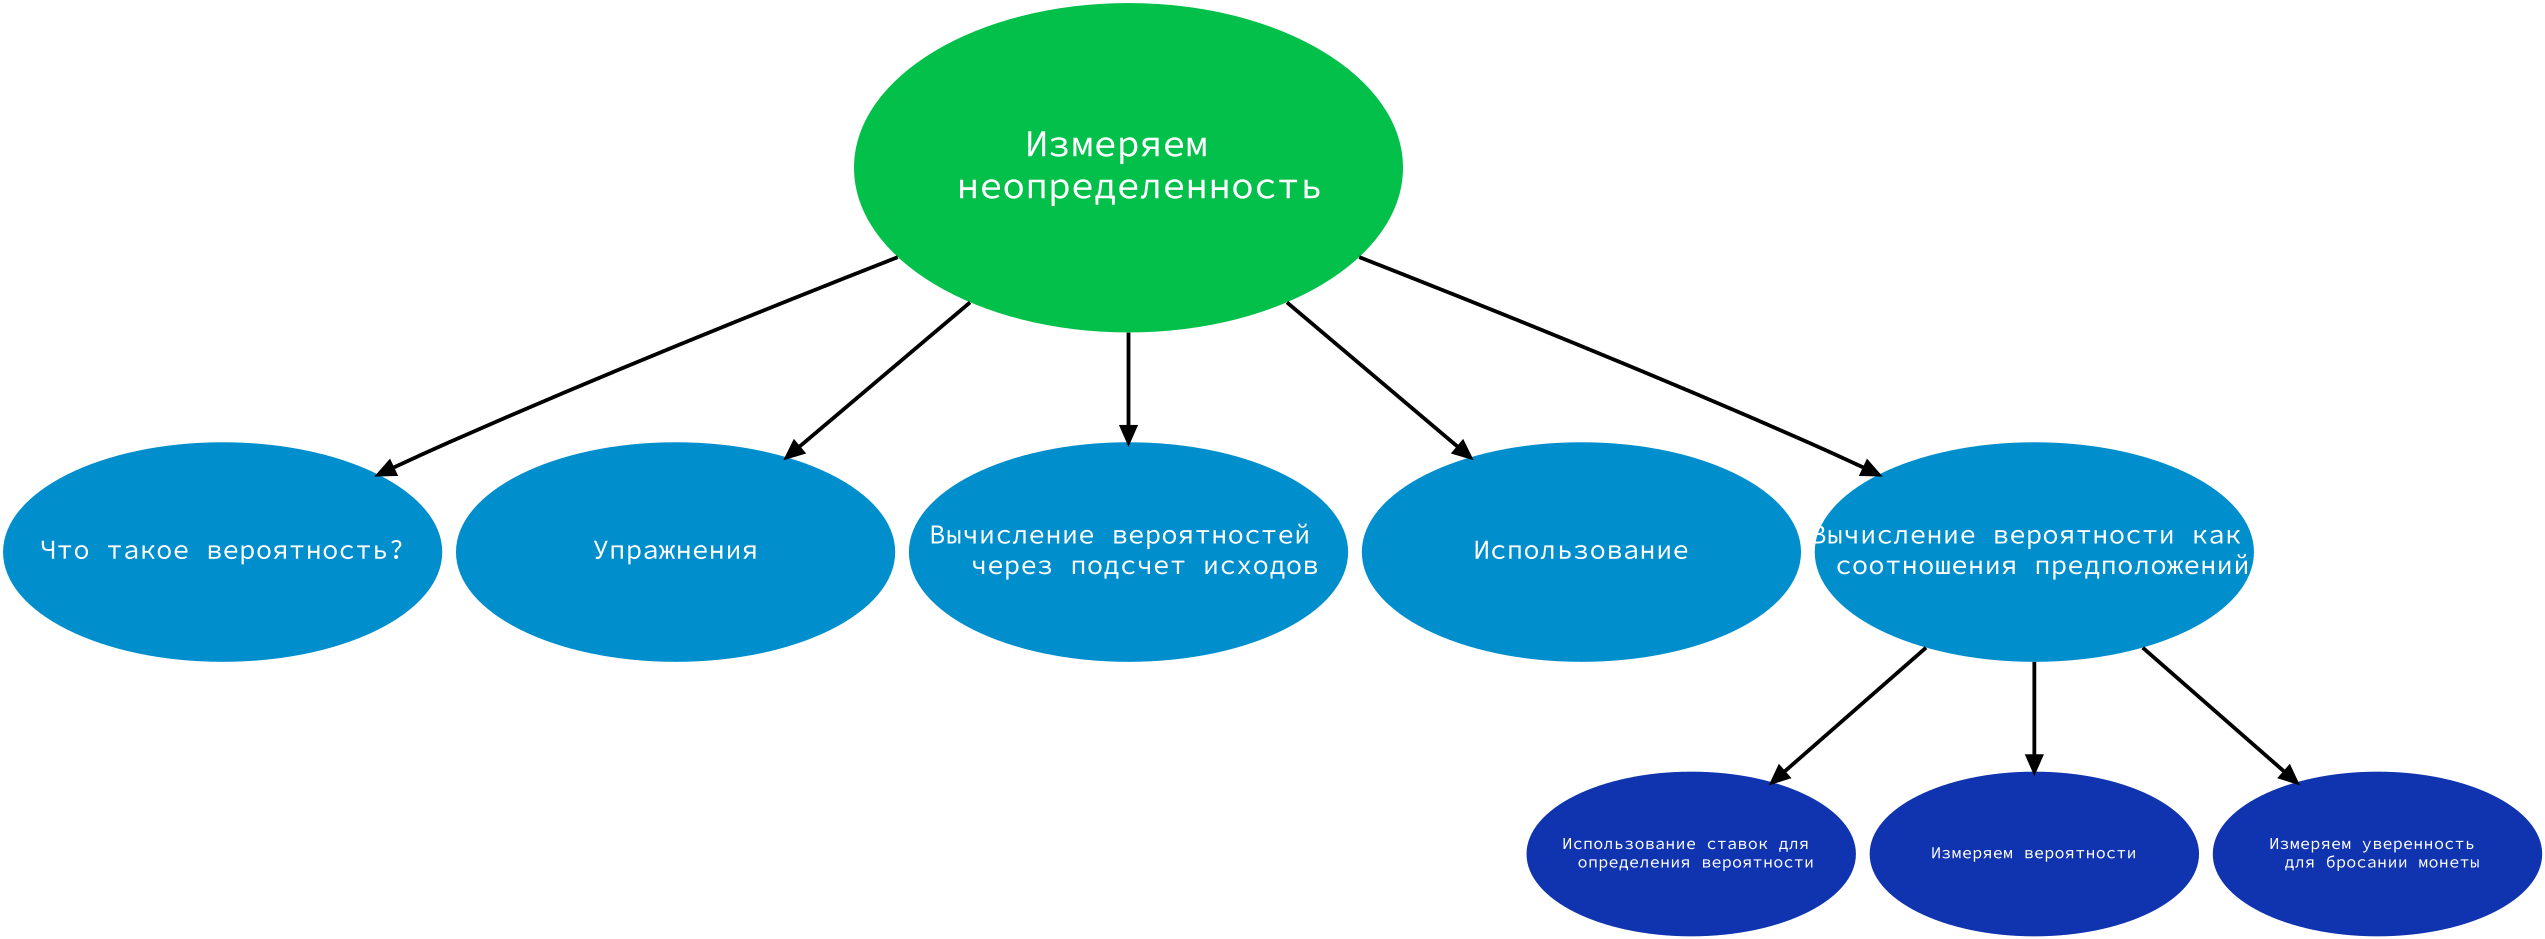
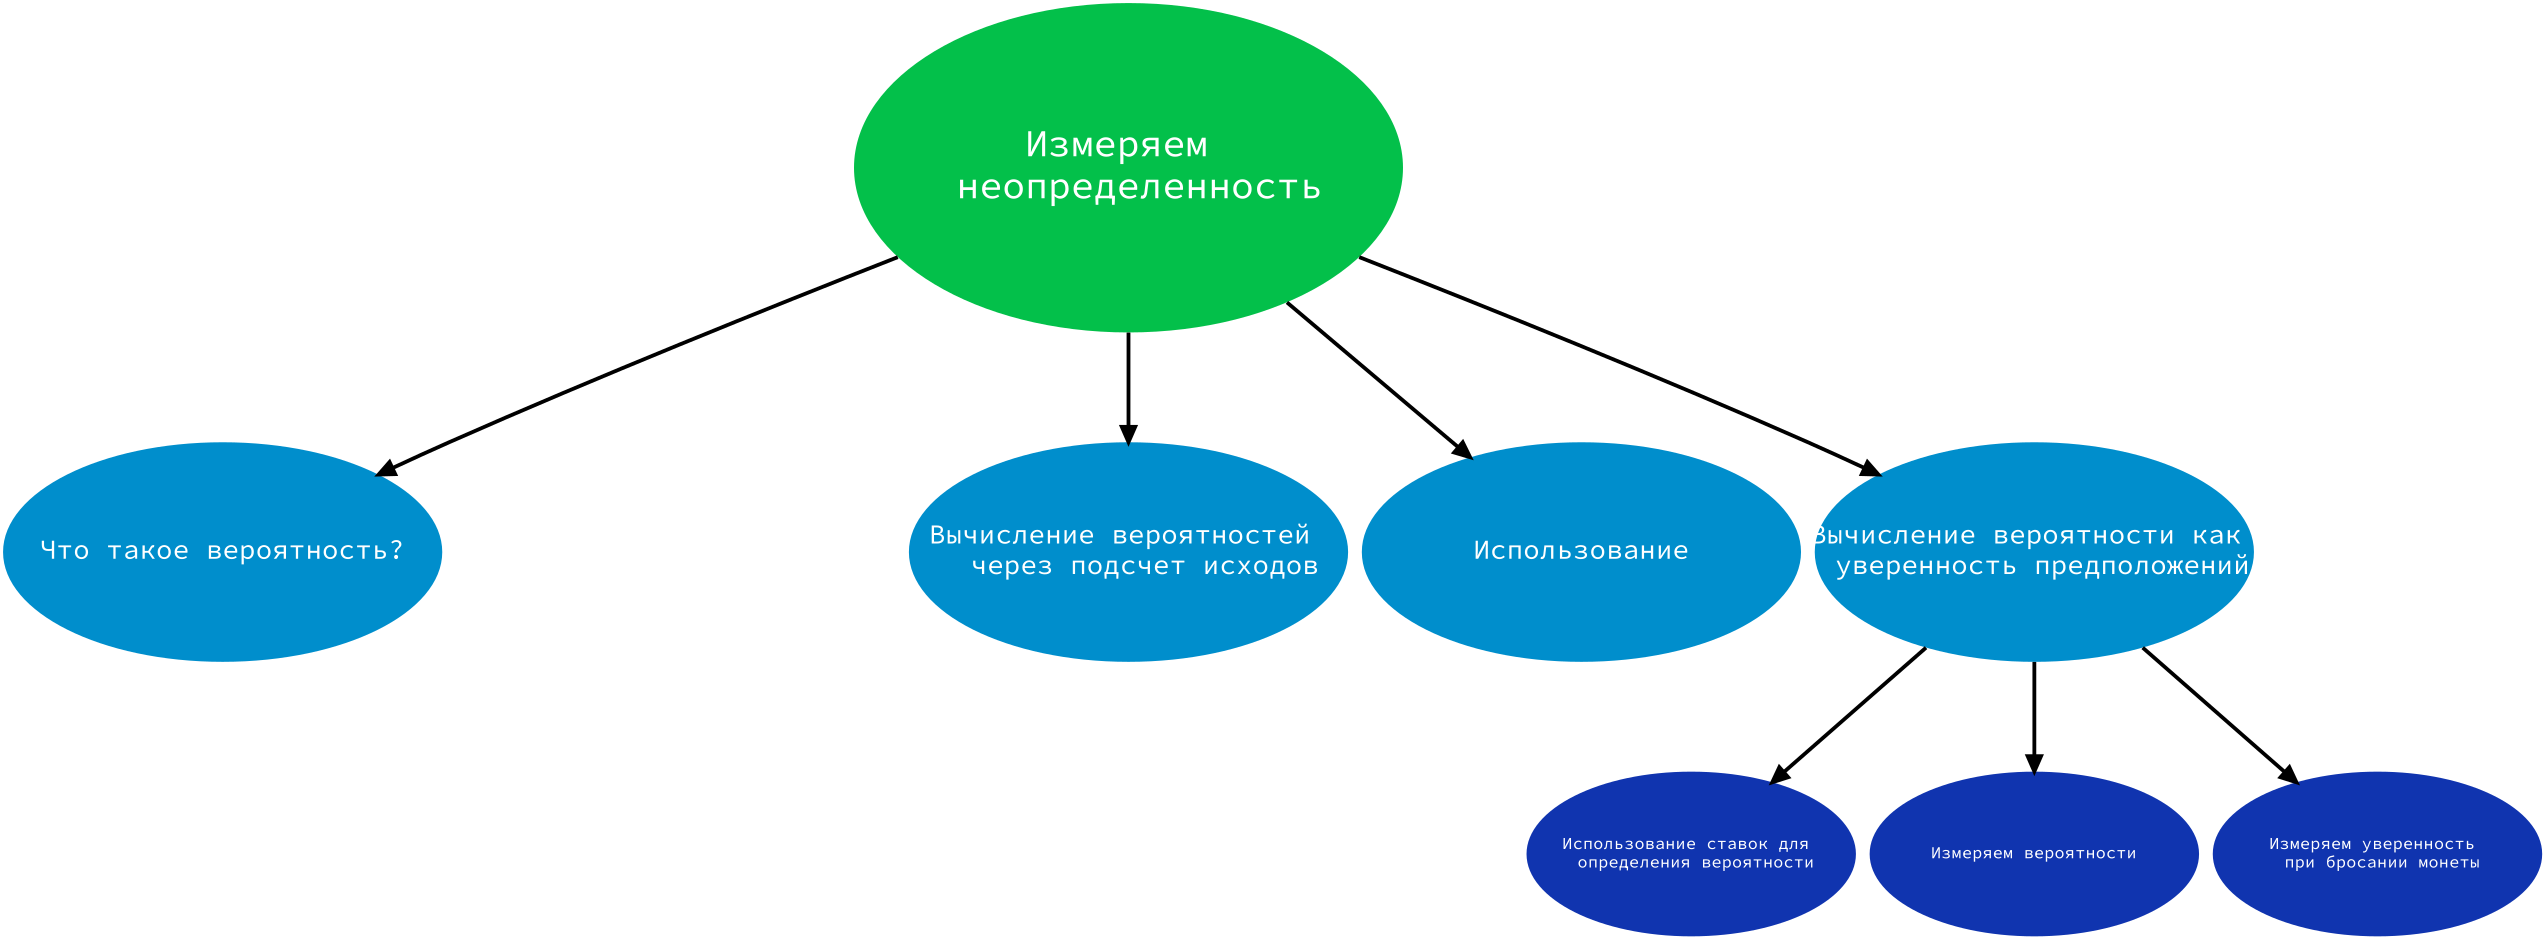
(676, 552) -> none
(2034, 552) -> (2034, 552)
(2377, 854) -> (2377, 854)
